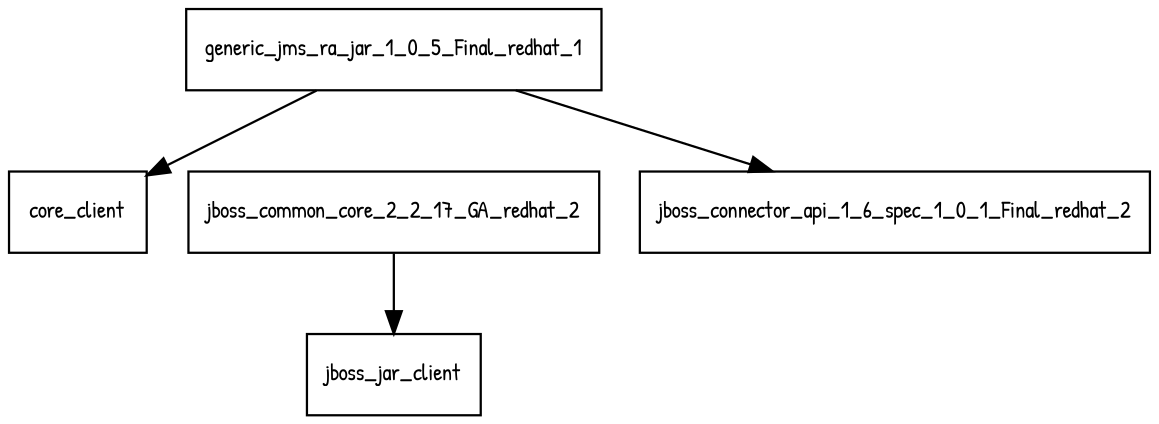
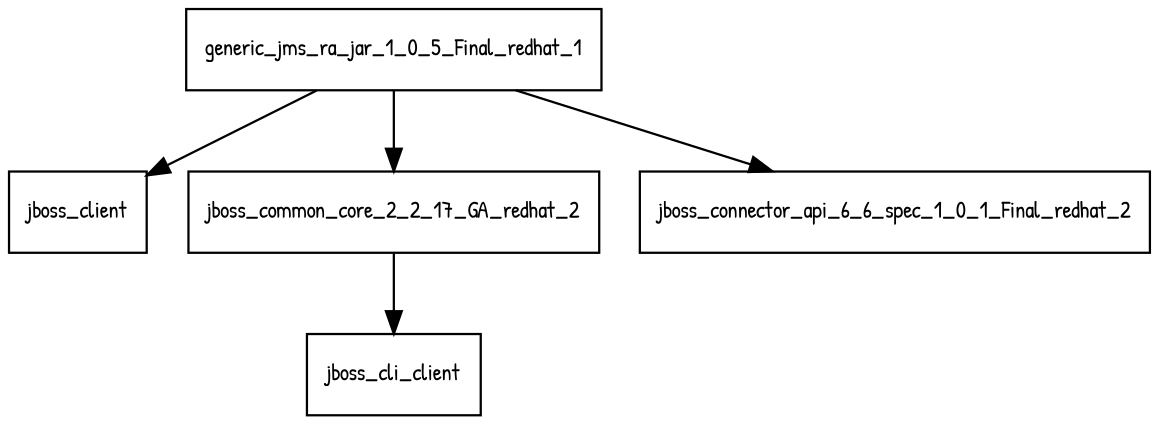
none -> (394, 120)
(78, 212) -> (78, 212)
(895, 212) -> (895, 212)
(394, 375) -> (394, 375)
